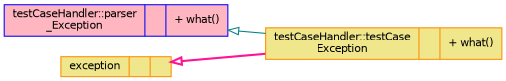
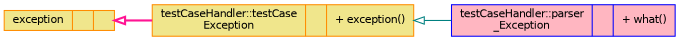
(252, 32) -> (438, 20)
(471, 43) -> (370, 20)
